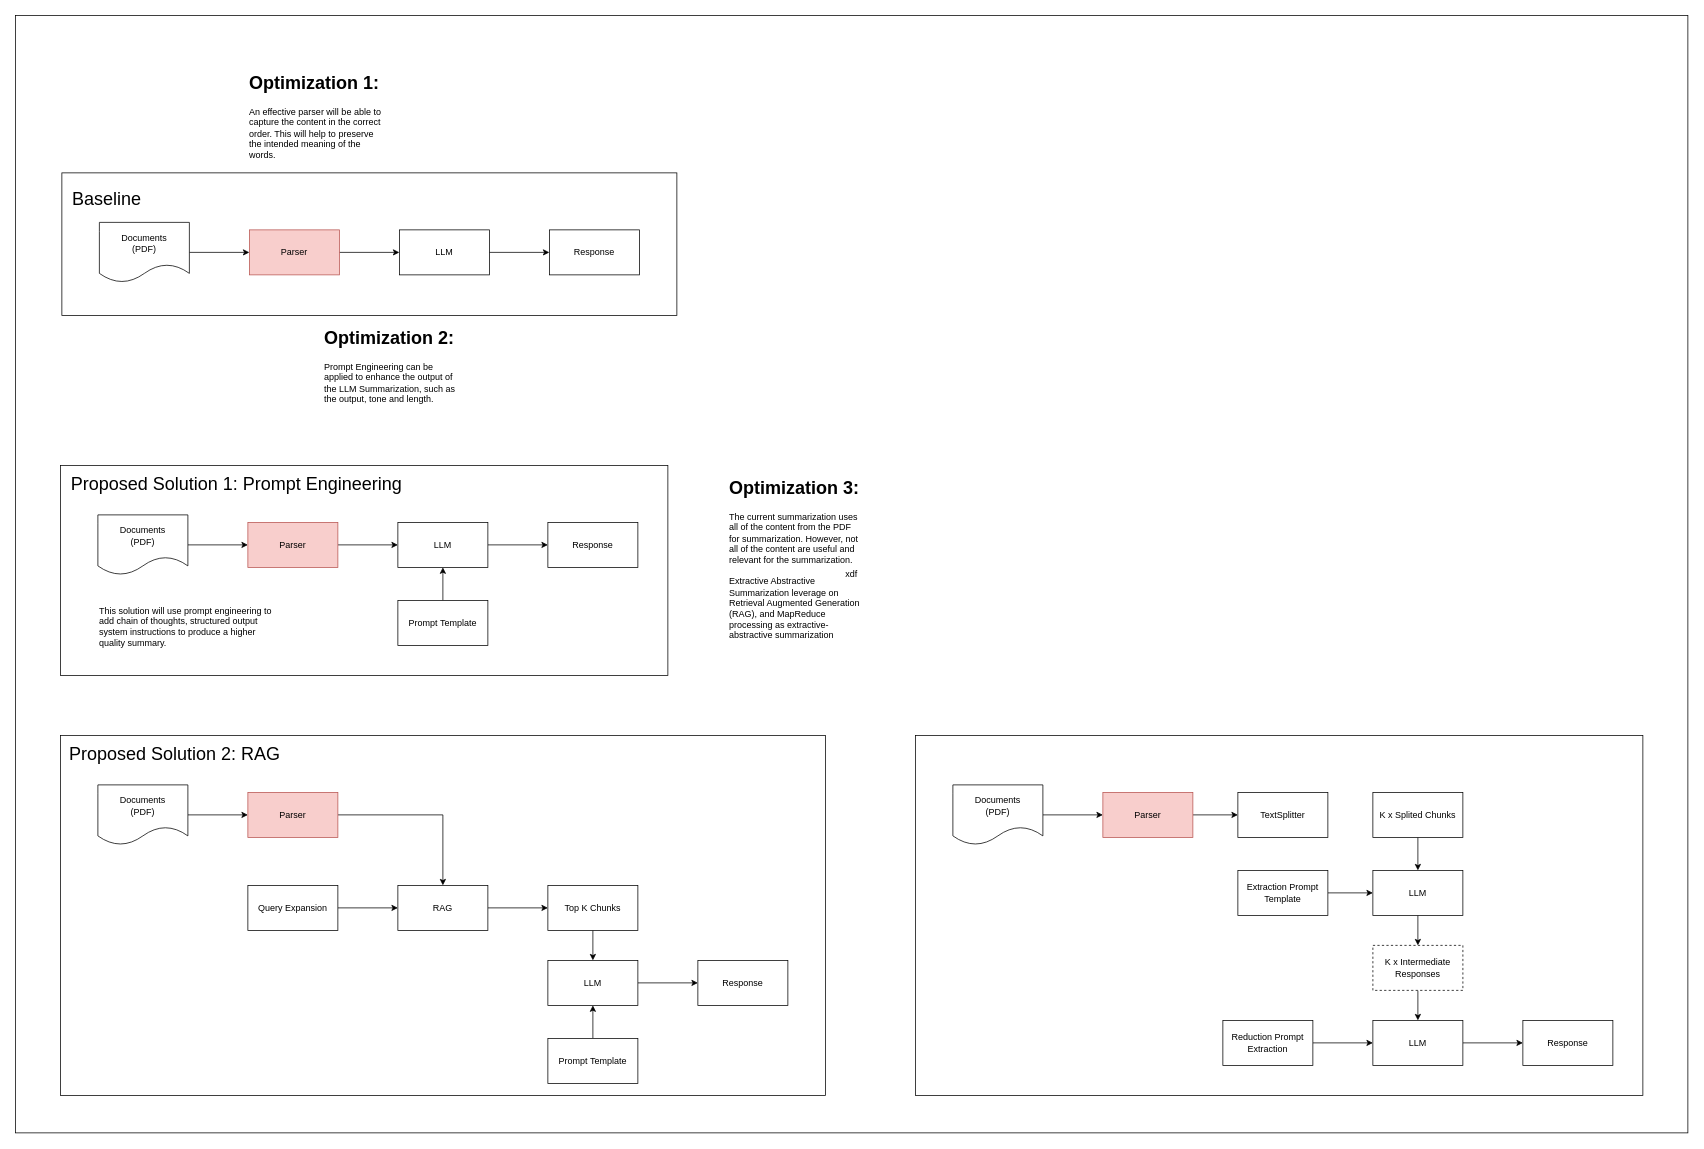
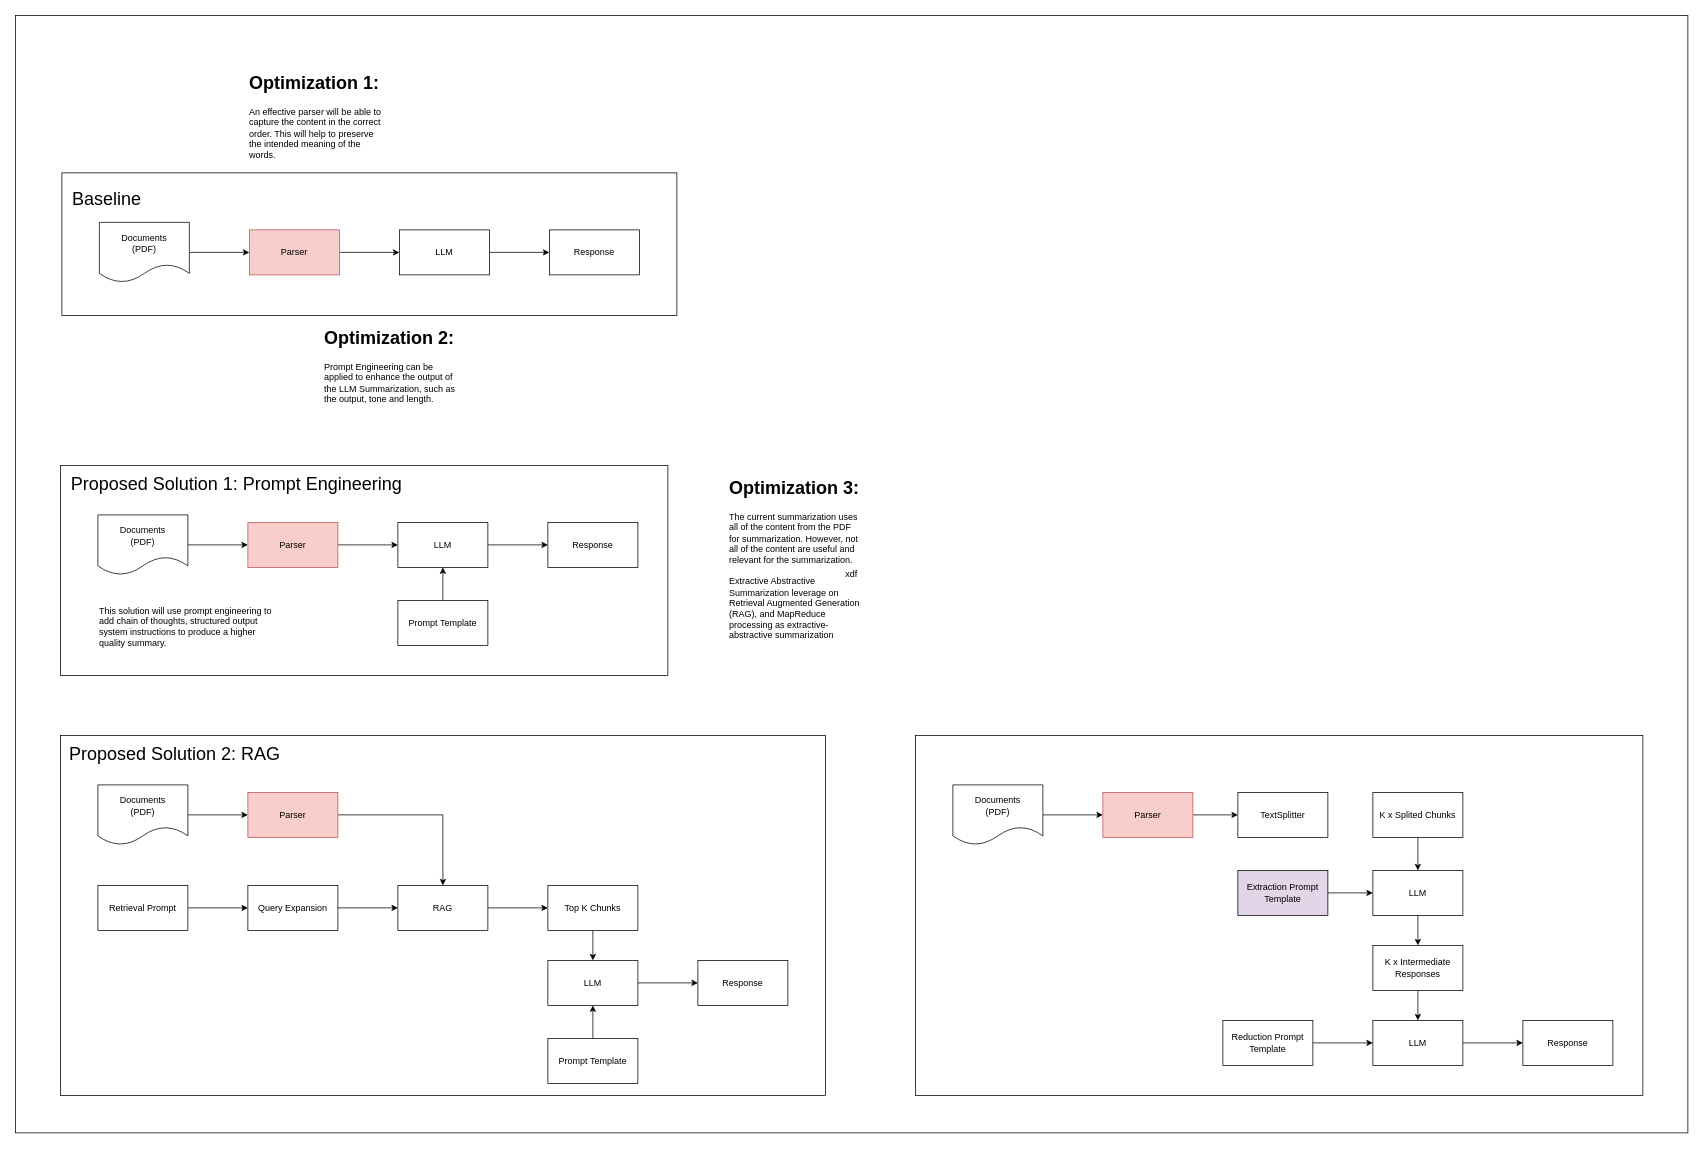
(1283, 893) -> (1283, 893)
none -> (143, 908)
none -> (241, 908)
(1418, 968) -> (1418, 968)
(1268, 1043) -> (1268, 1043)
